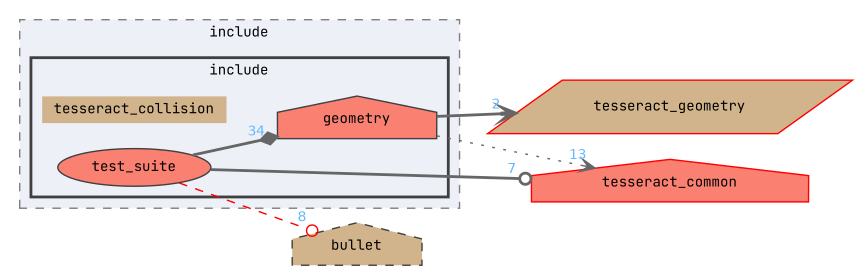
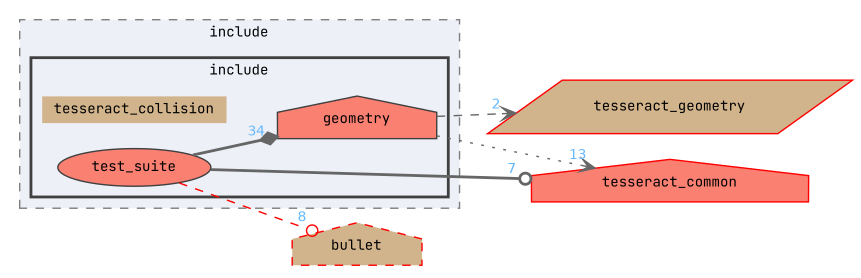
(469, 115) -> (469, 115)
(357, 246) -> (357, 246)
